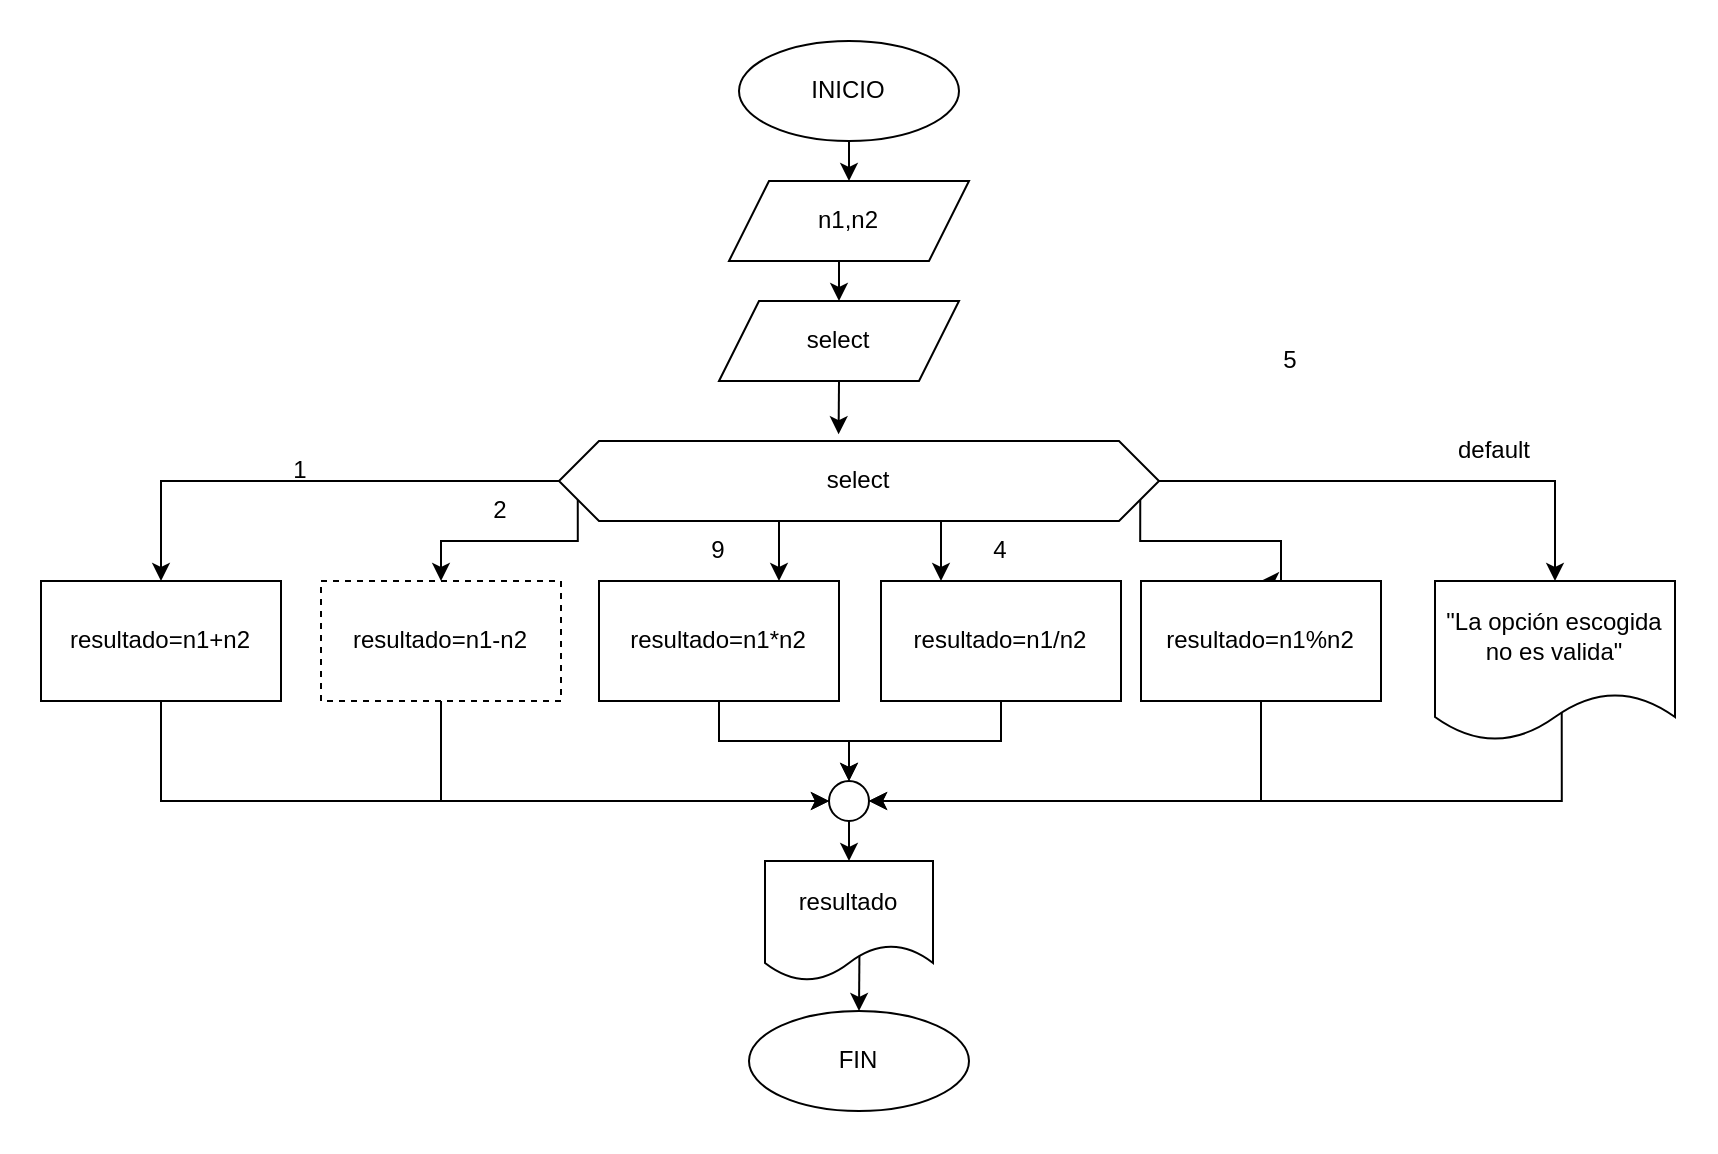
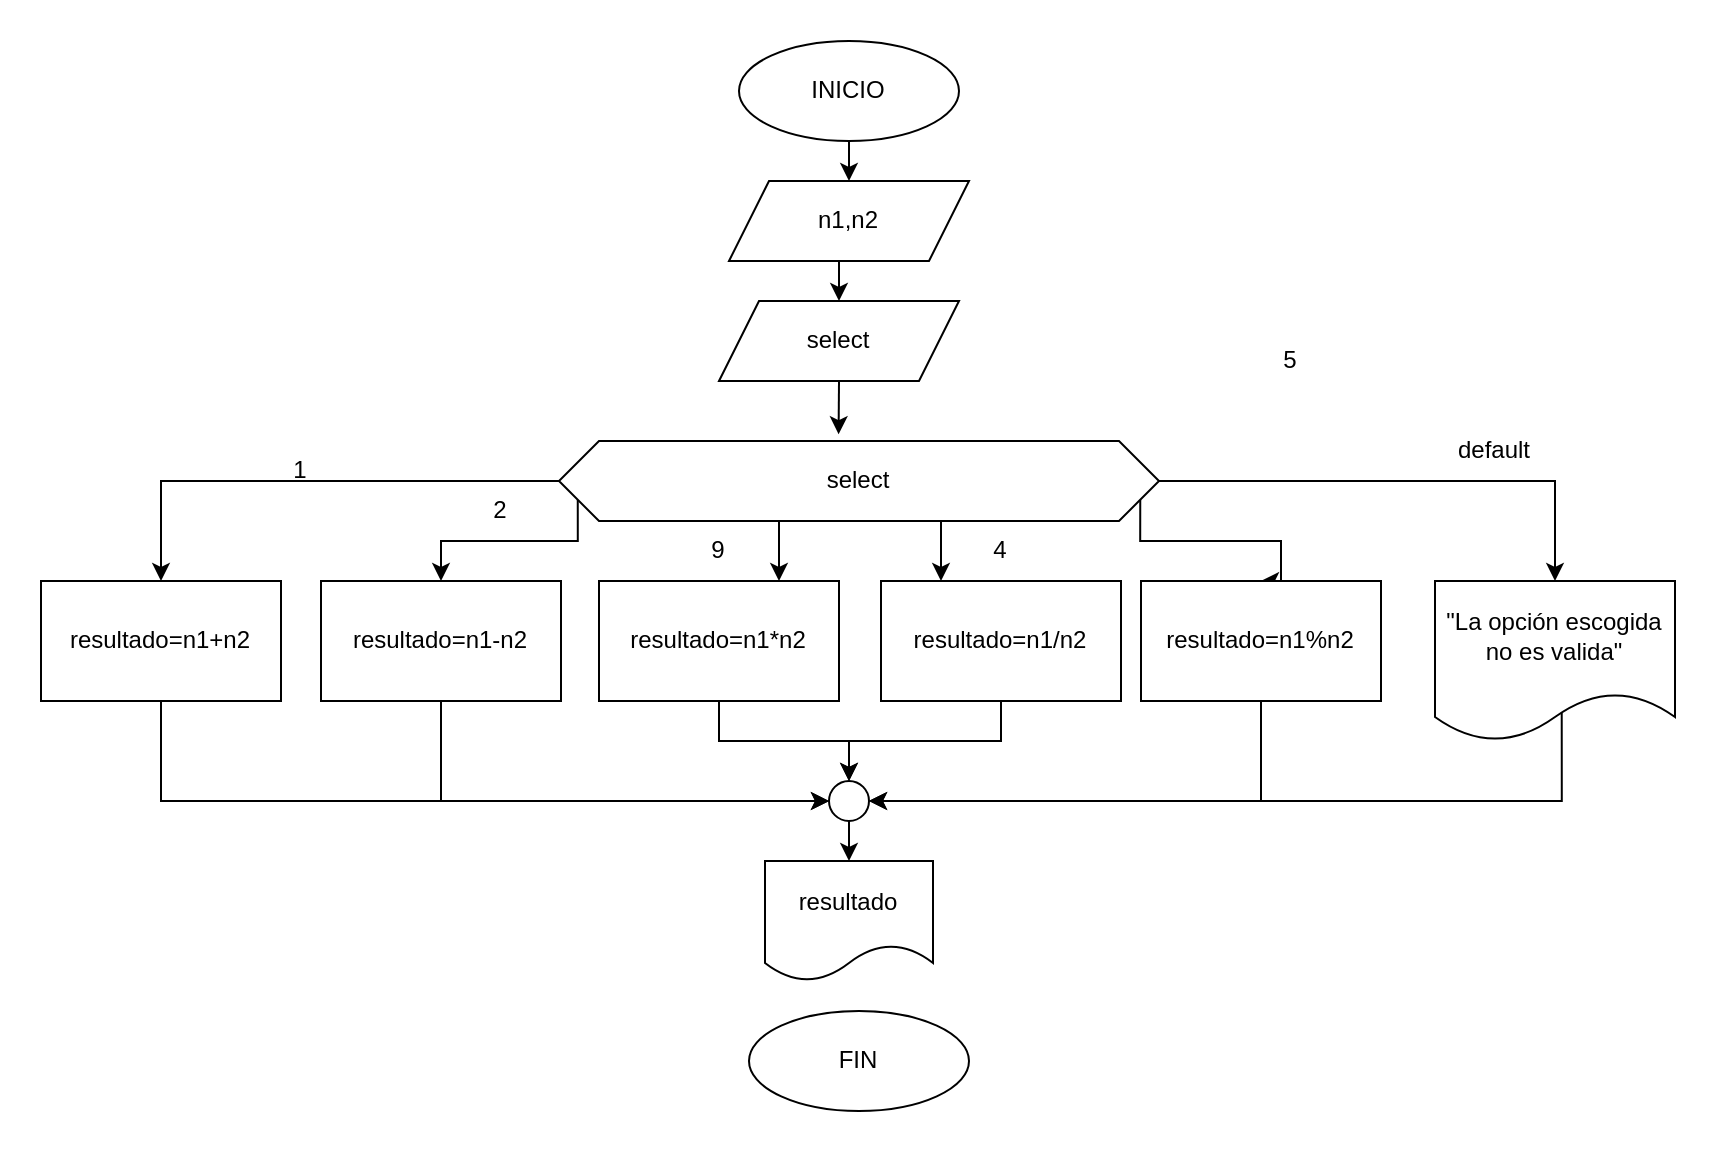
(441, 641) -> (441, 641)
(859, 977) -> none
